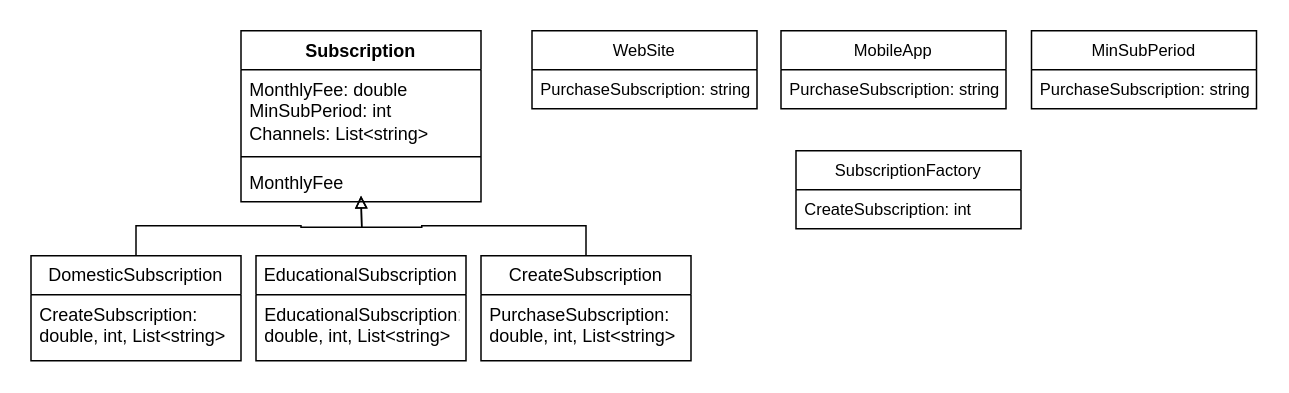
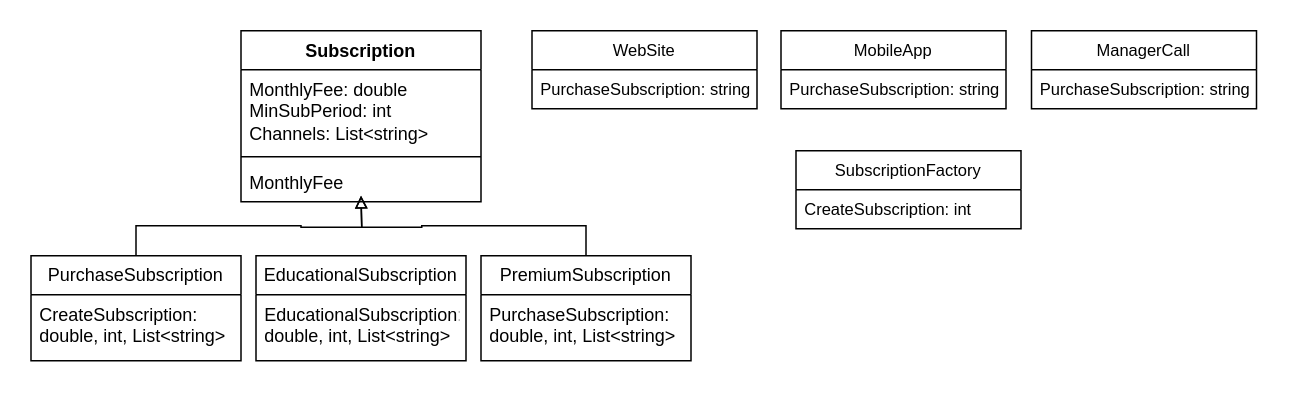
(1144, 50) -> (1144, 50)
(136, 275) -> (136, 275)
(586, 275) -> (586, 275)
